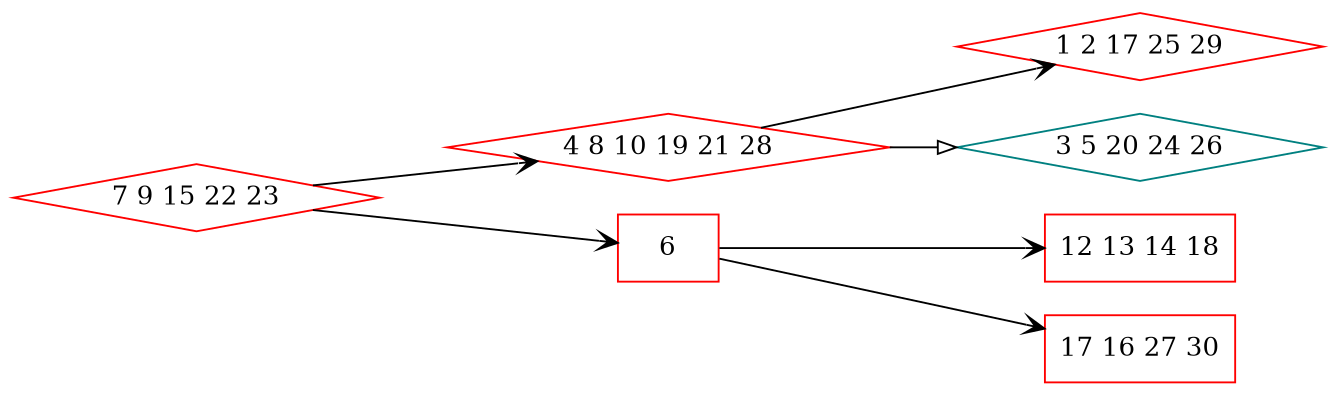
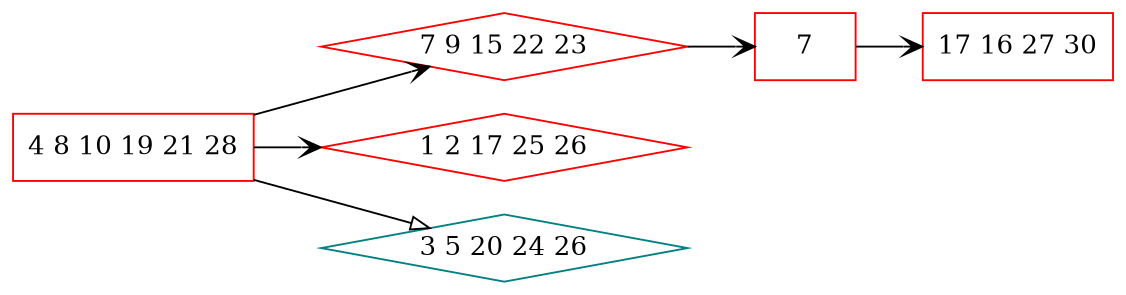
(1140, 47) -> (504, 147)
(668, 147) -> (133, 147)
(415, 174) -> (333, 93)
(668, 248) -> (805, 47)
(1140, 248) -> none
